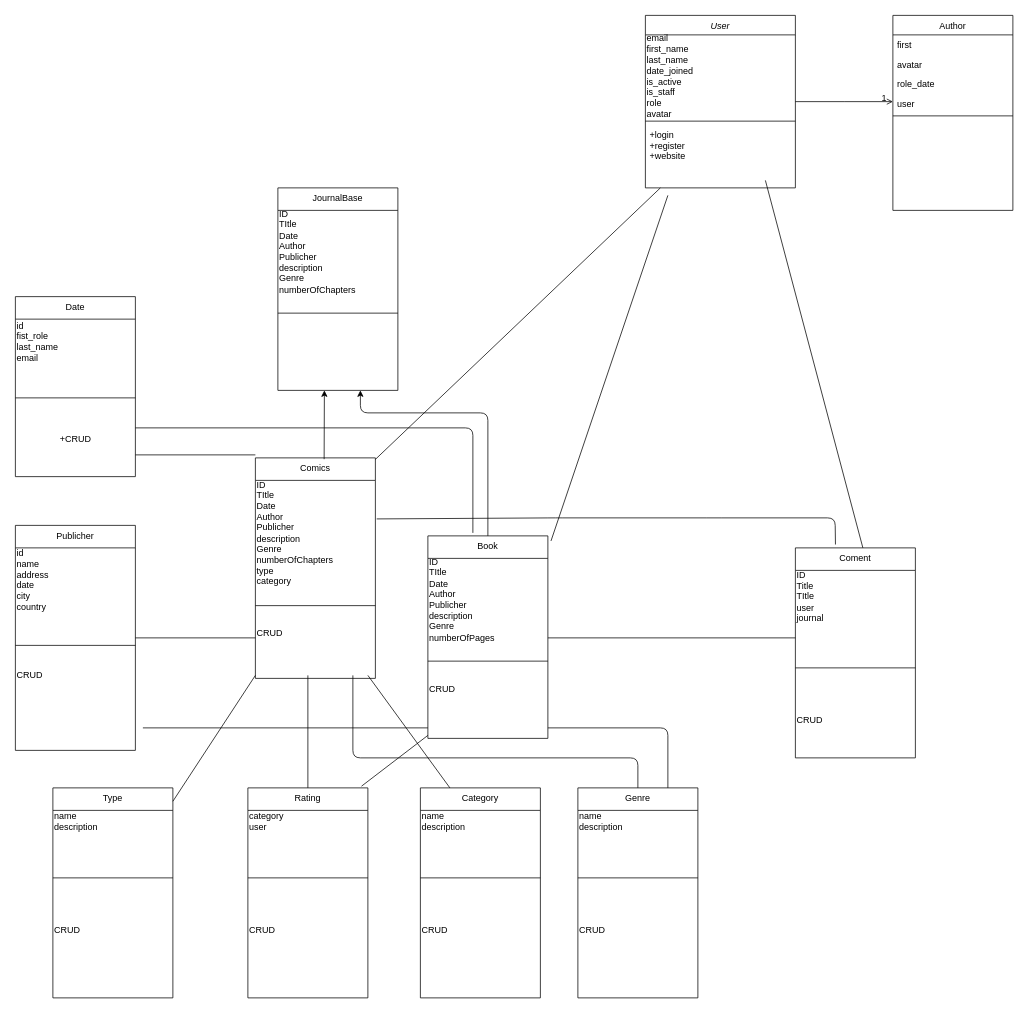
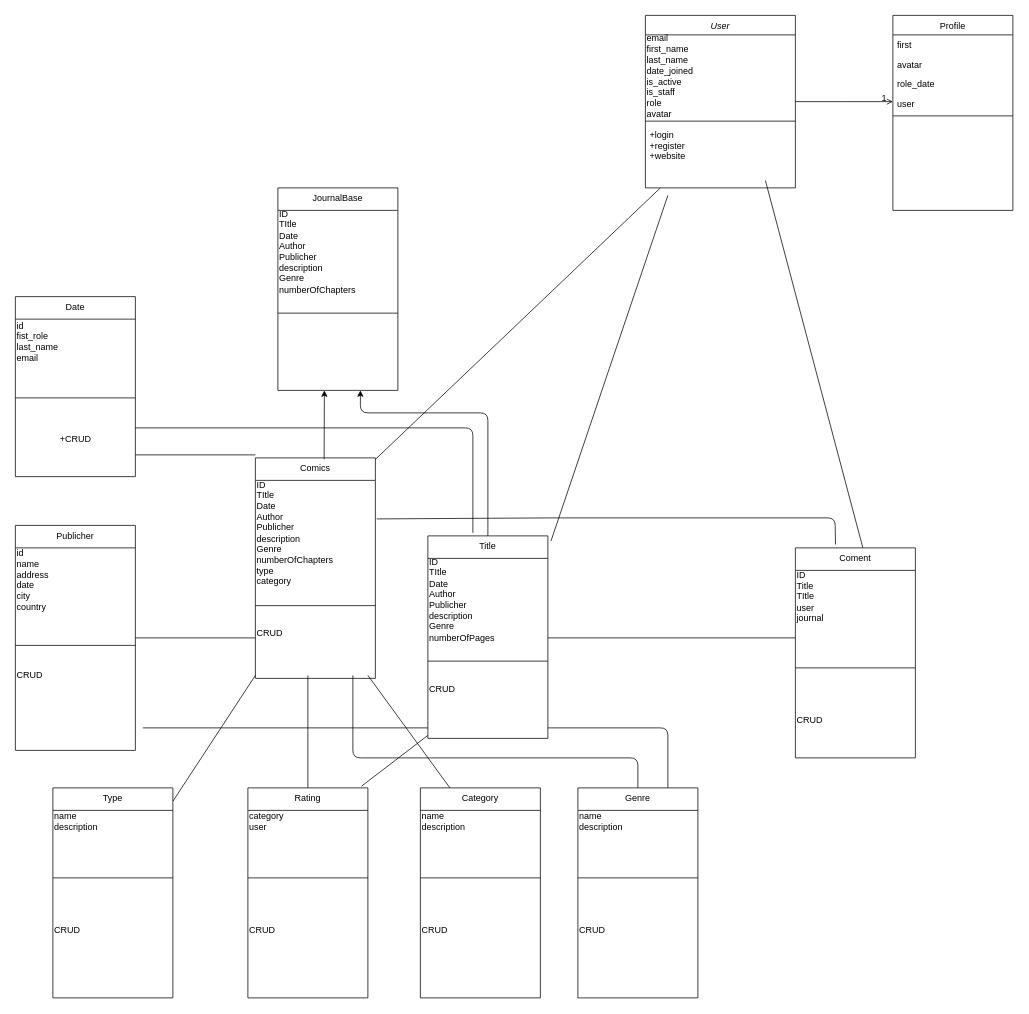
(953, 26) -> (953, 26)
(488, 546) -> (488, 546)
